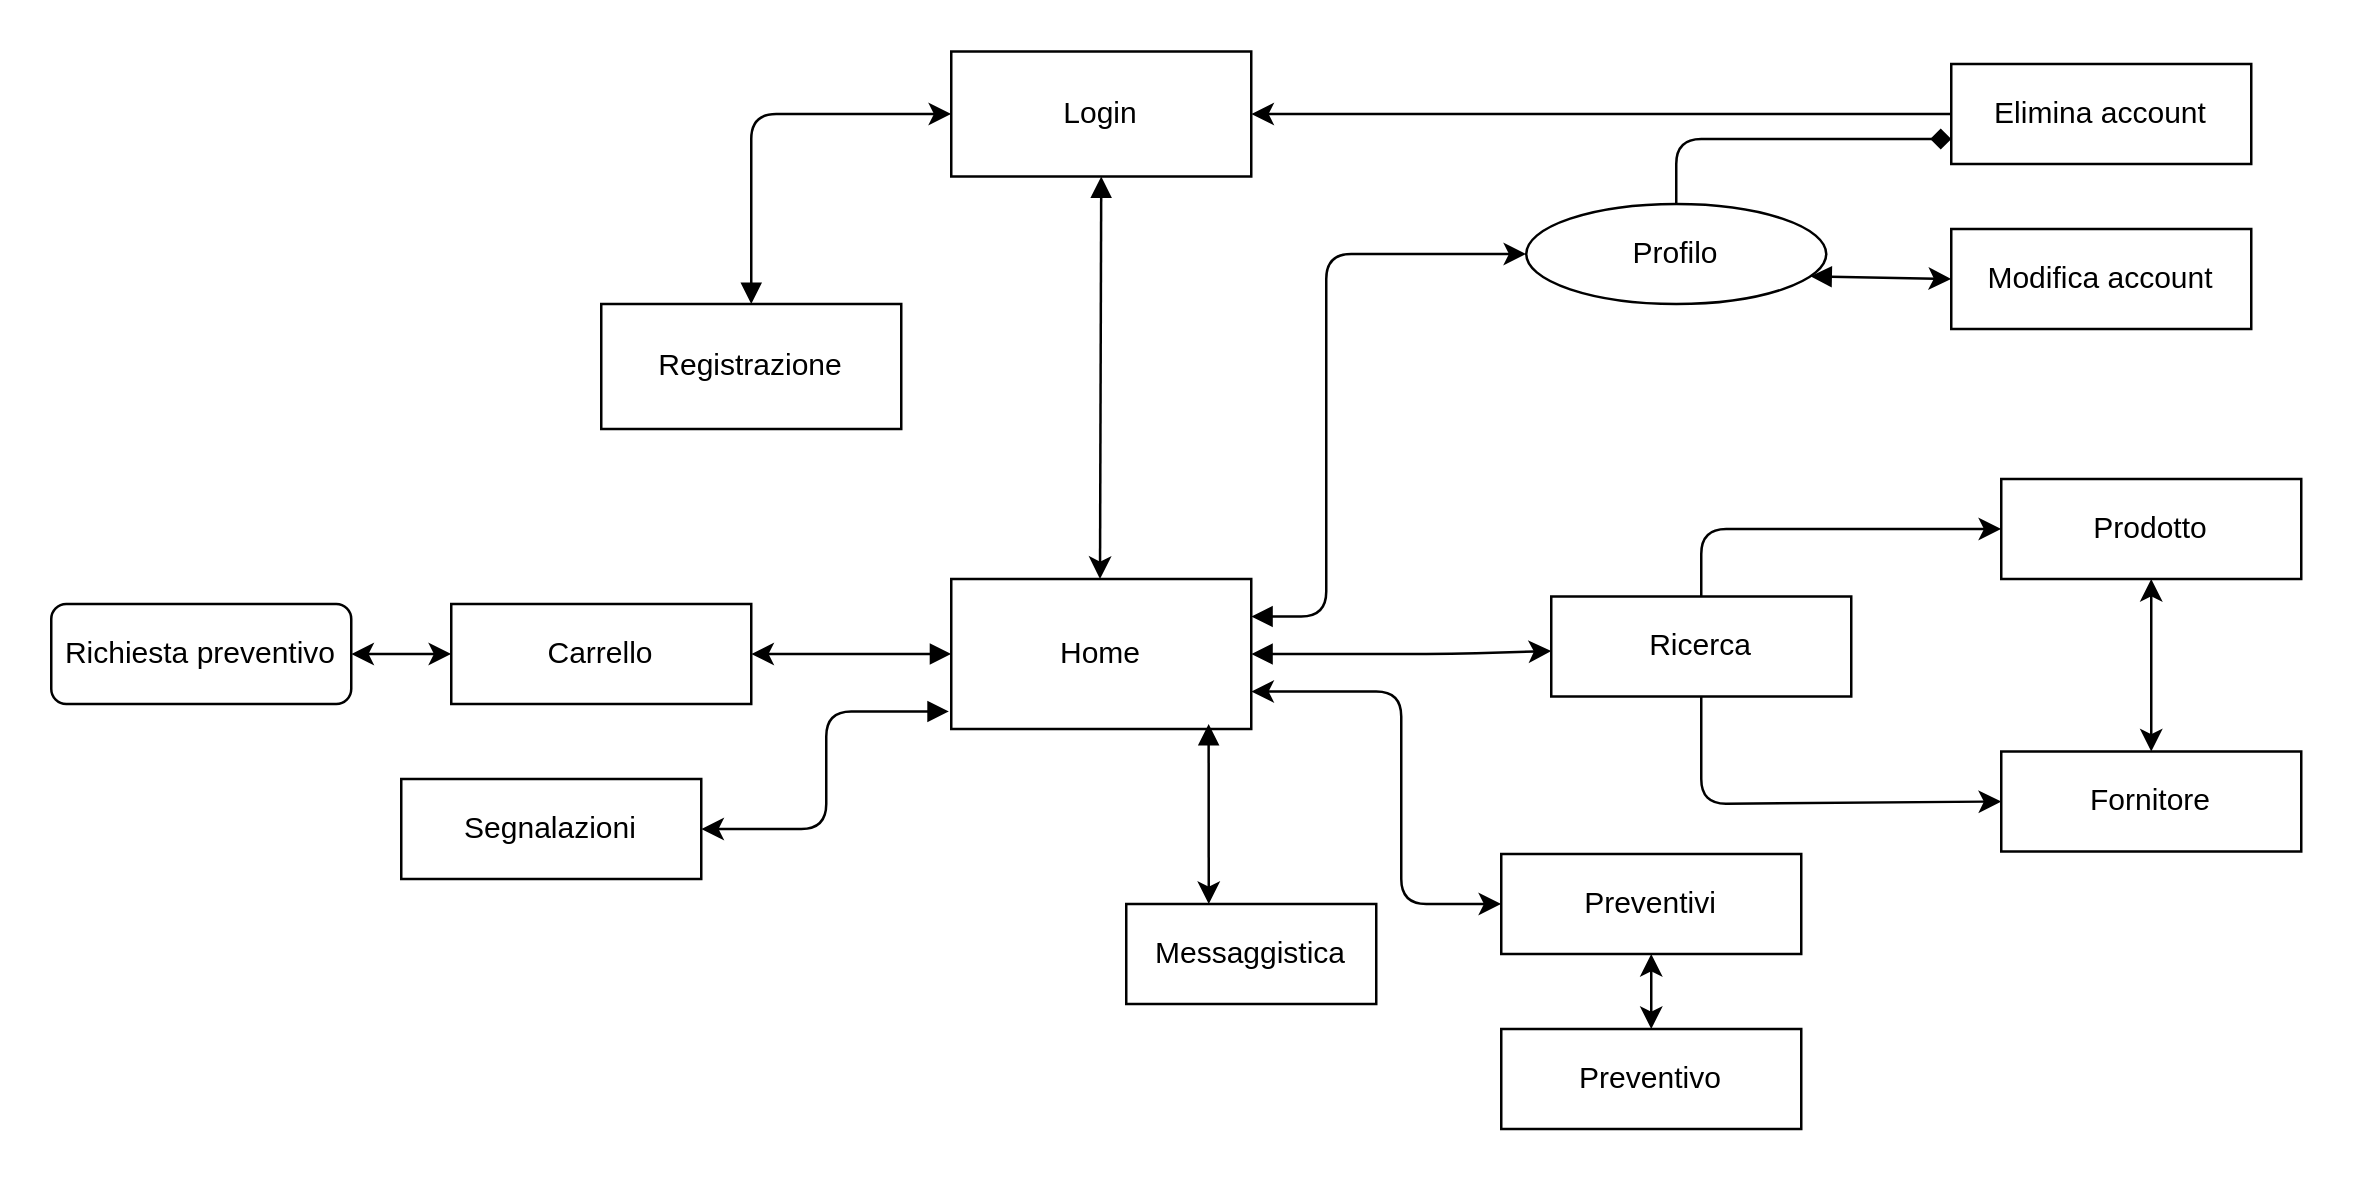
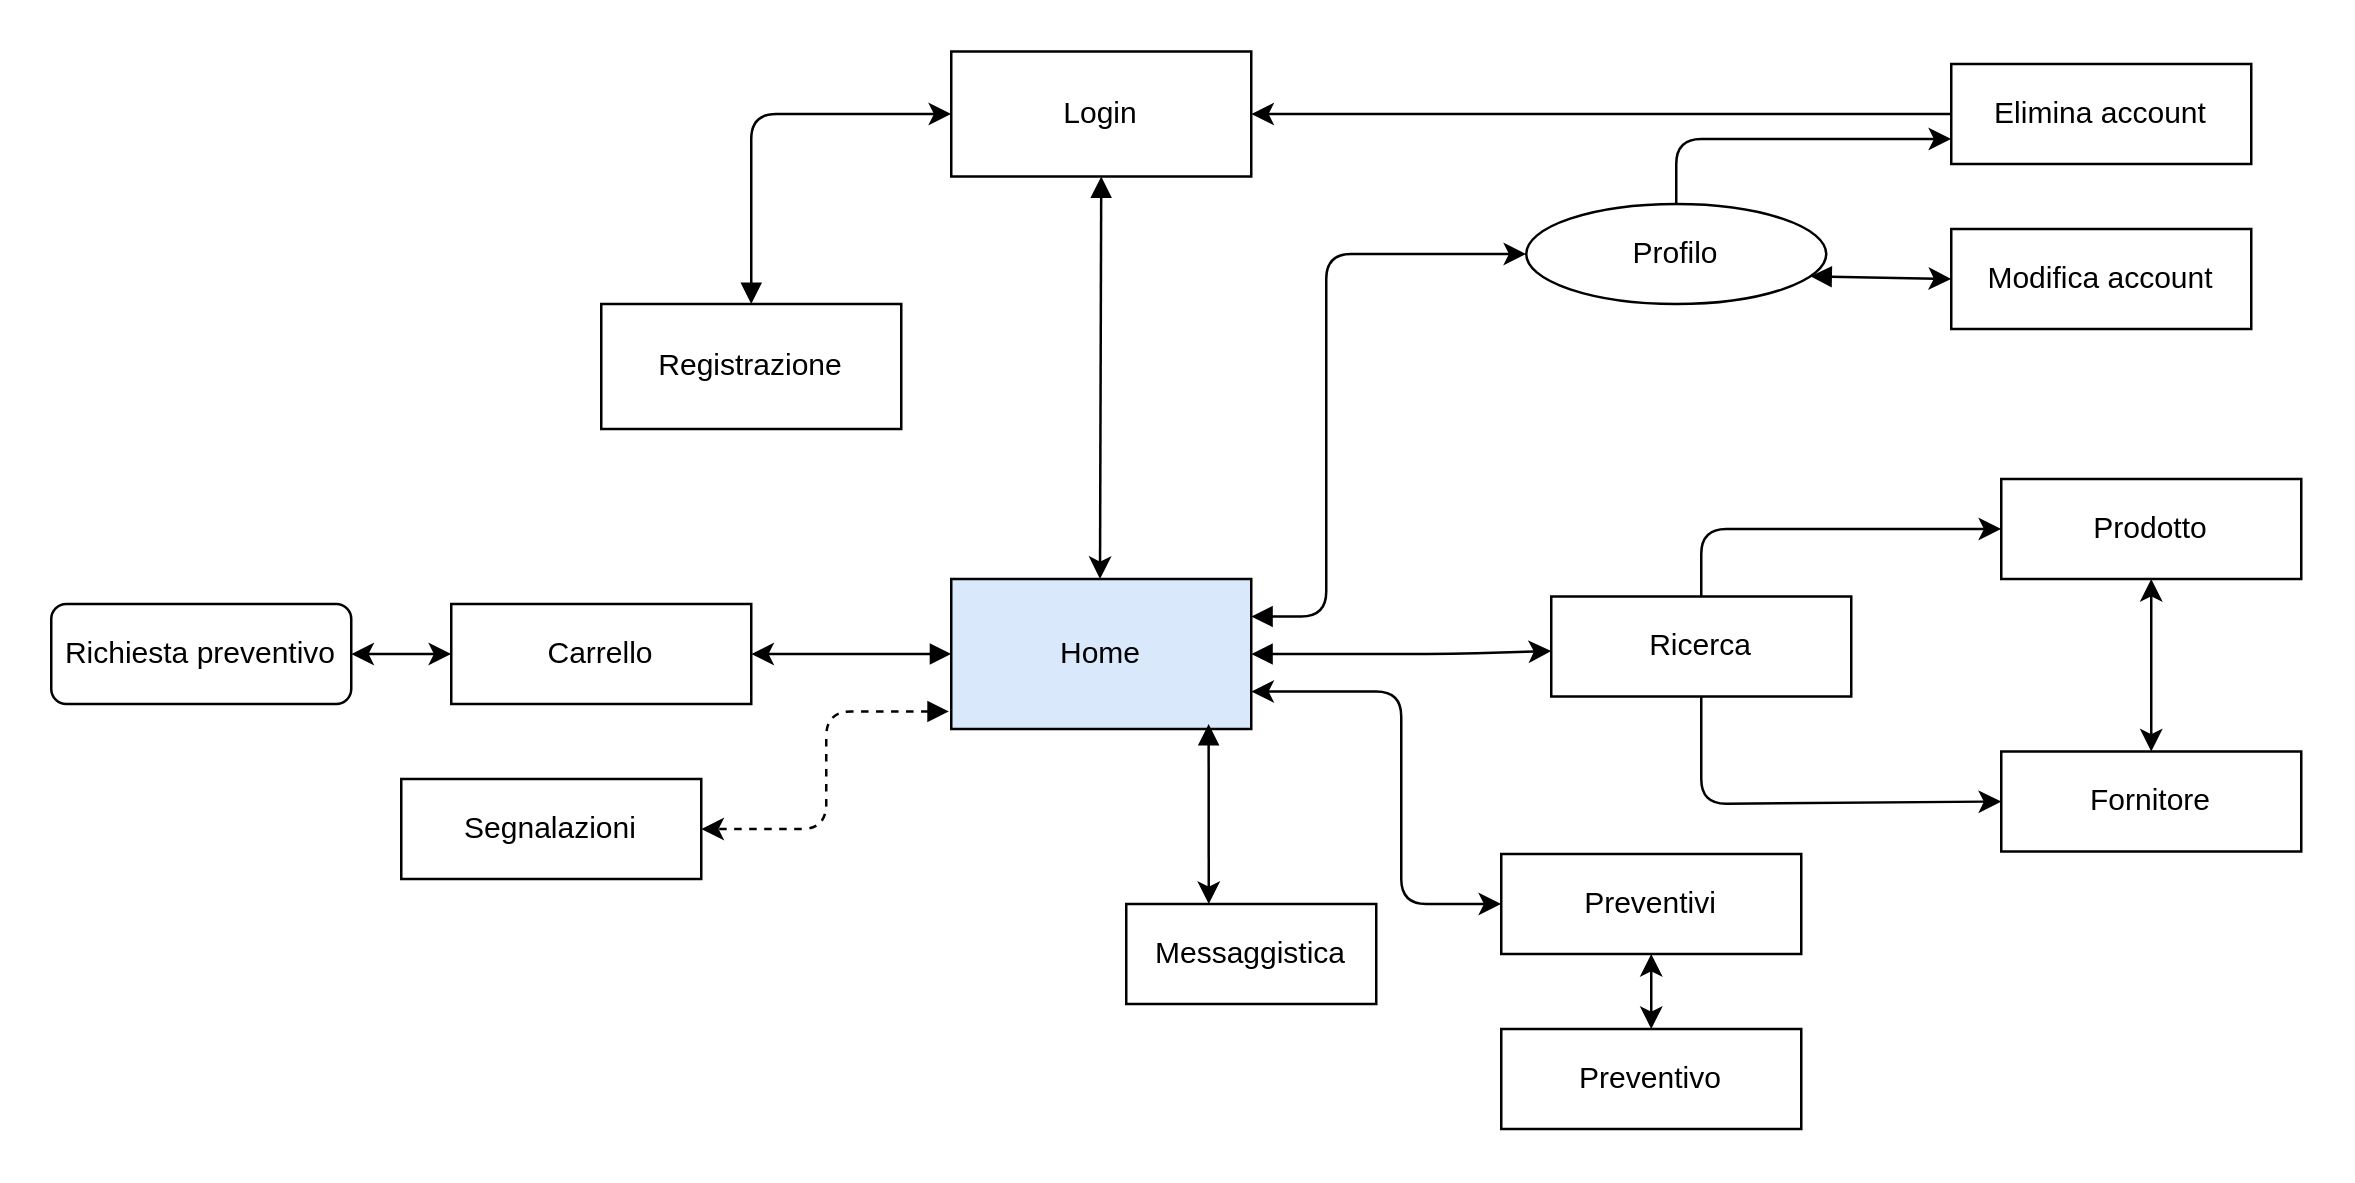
(1931, 139) -> (1932, 139)
(1101, 654) -> (1101, 654)
(826, 775) -> (826, 775)
